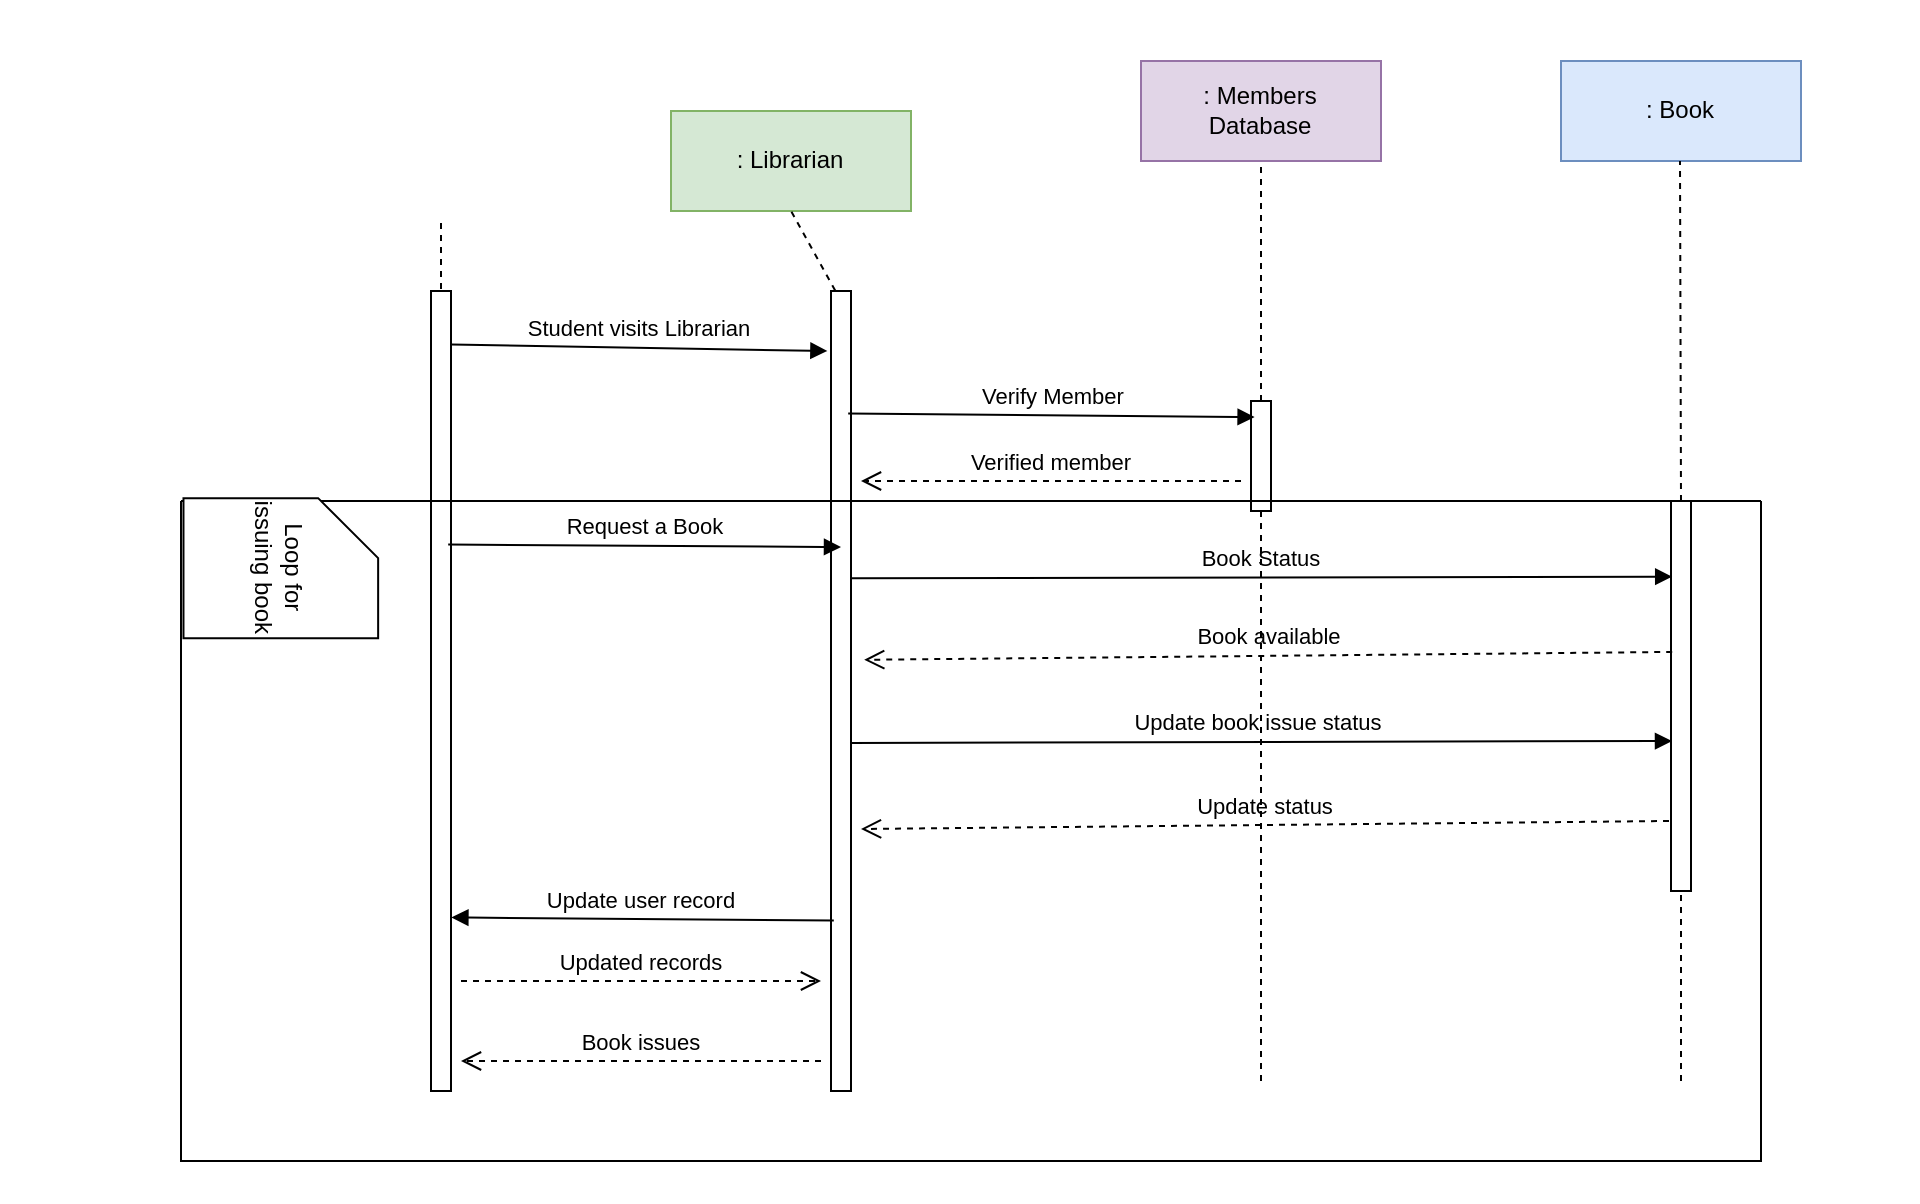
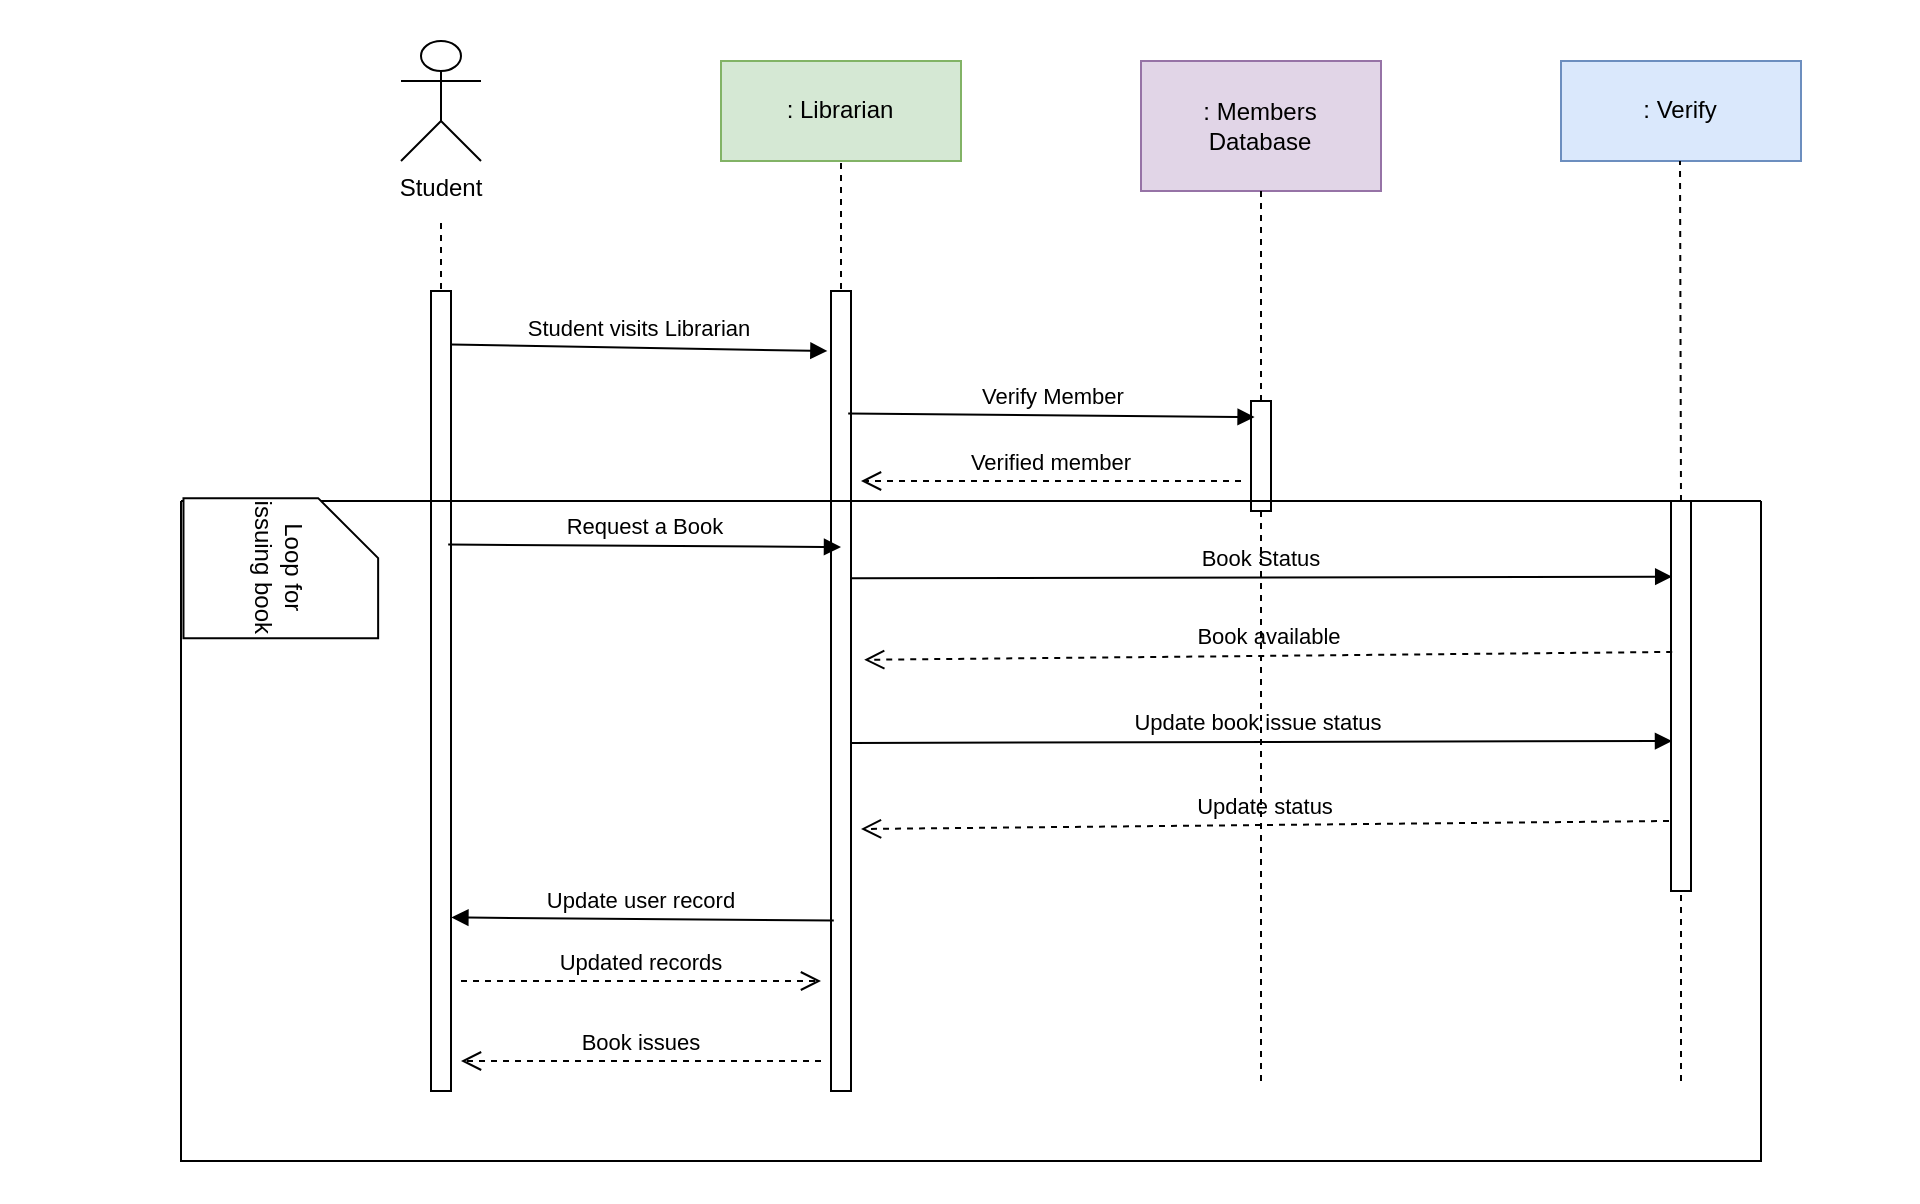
none -> (441, 101)
(1261, 111) -> (1261, 126)
(1681, 111) -> (1681, 111)
(791, 161) -> (841, 111)
